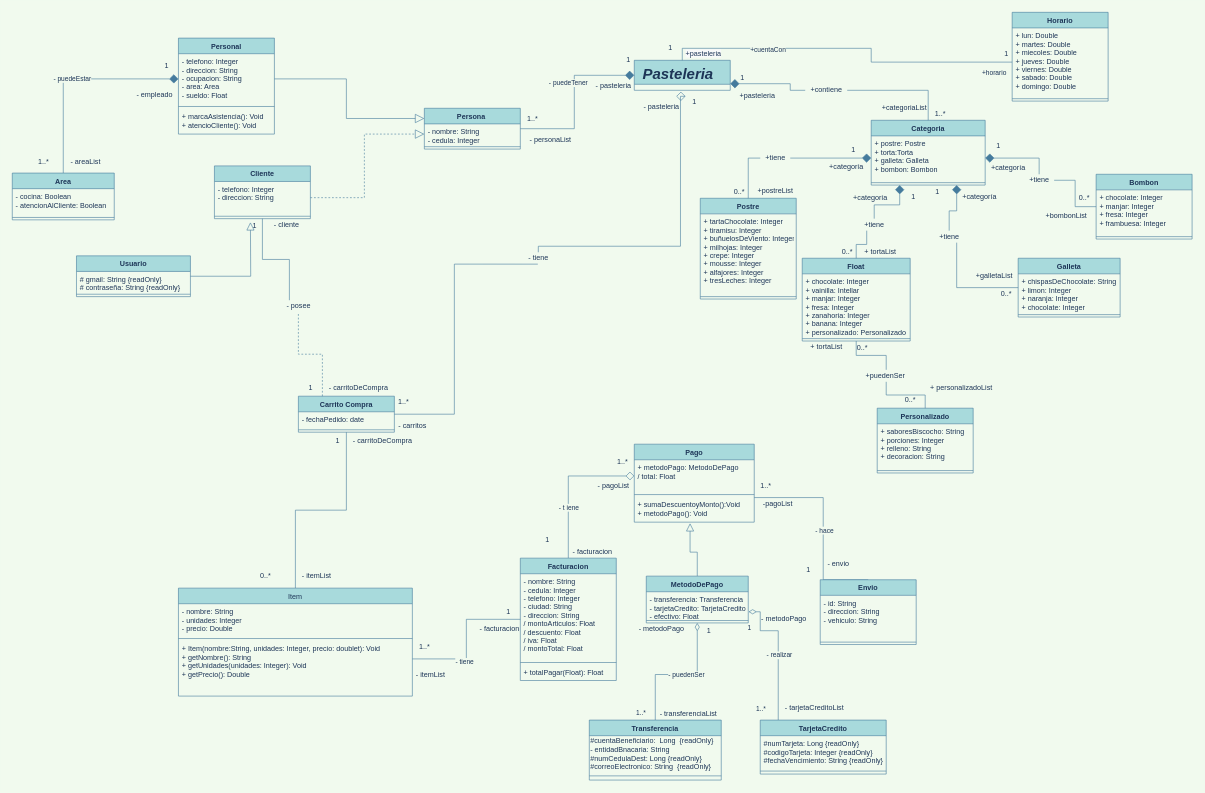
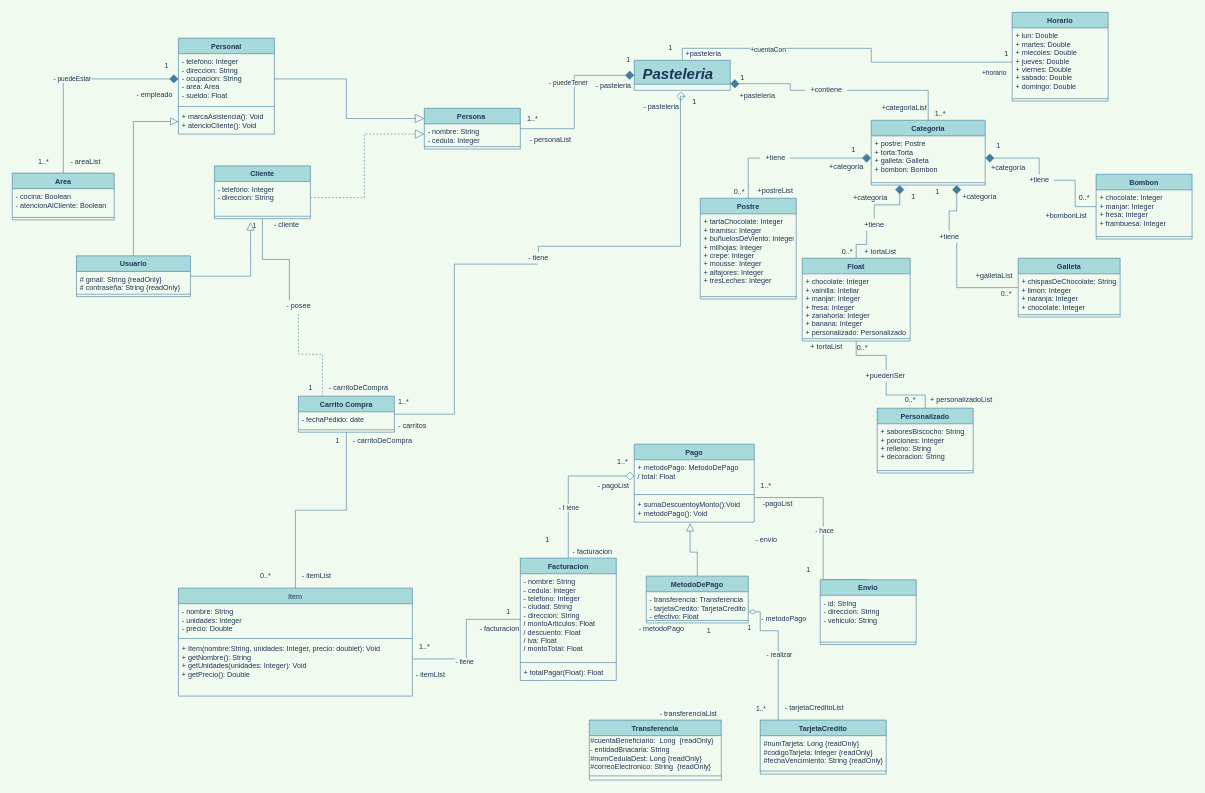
none -> (134, 171)
(962, 388) -> (962, 400)
(839, 564) -> (767, 540)
(657, 675) -> none
